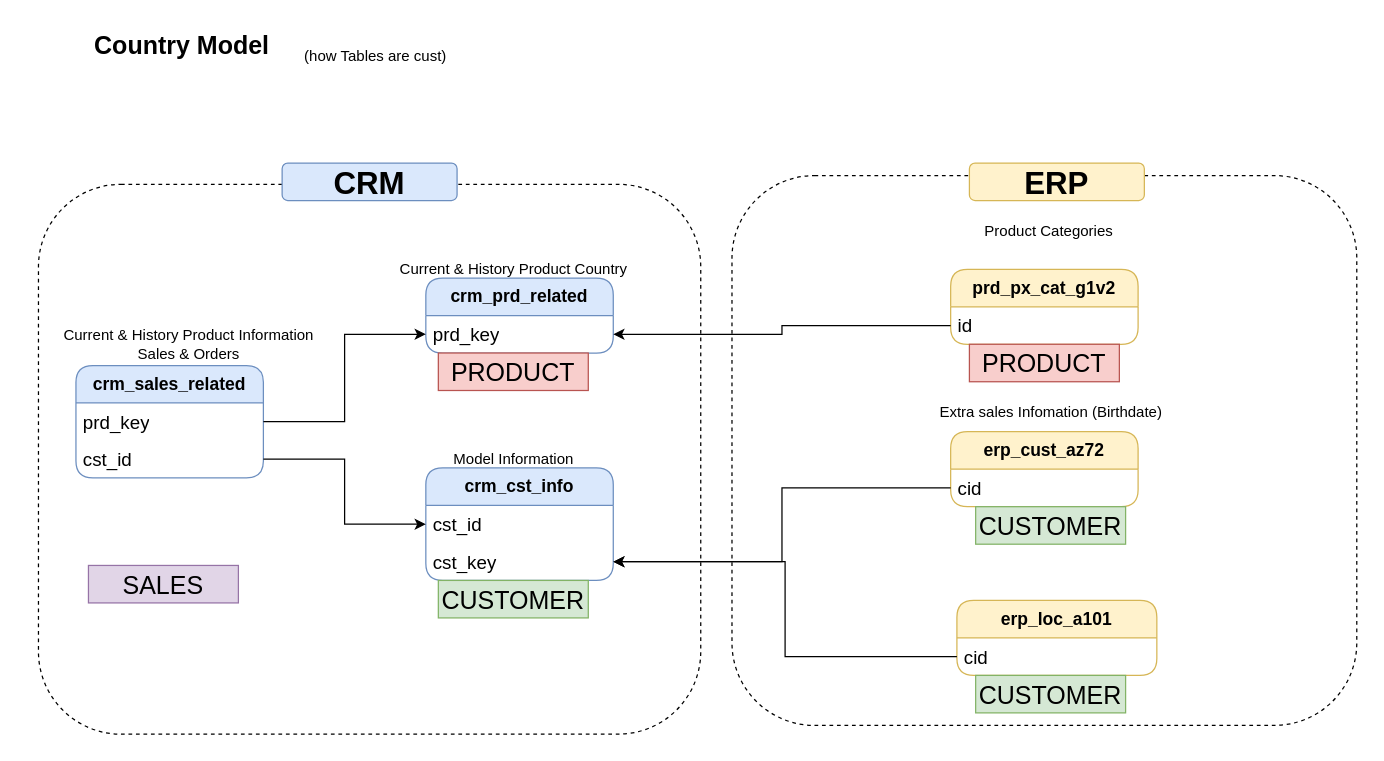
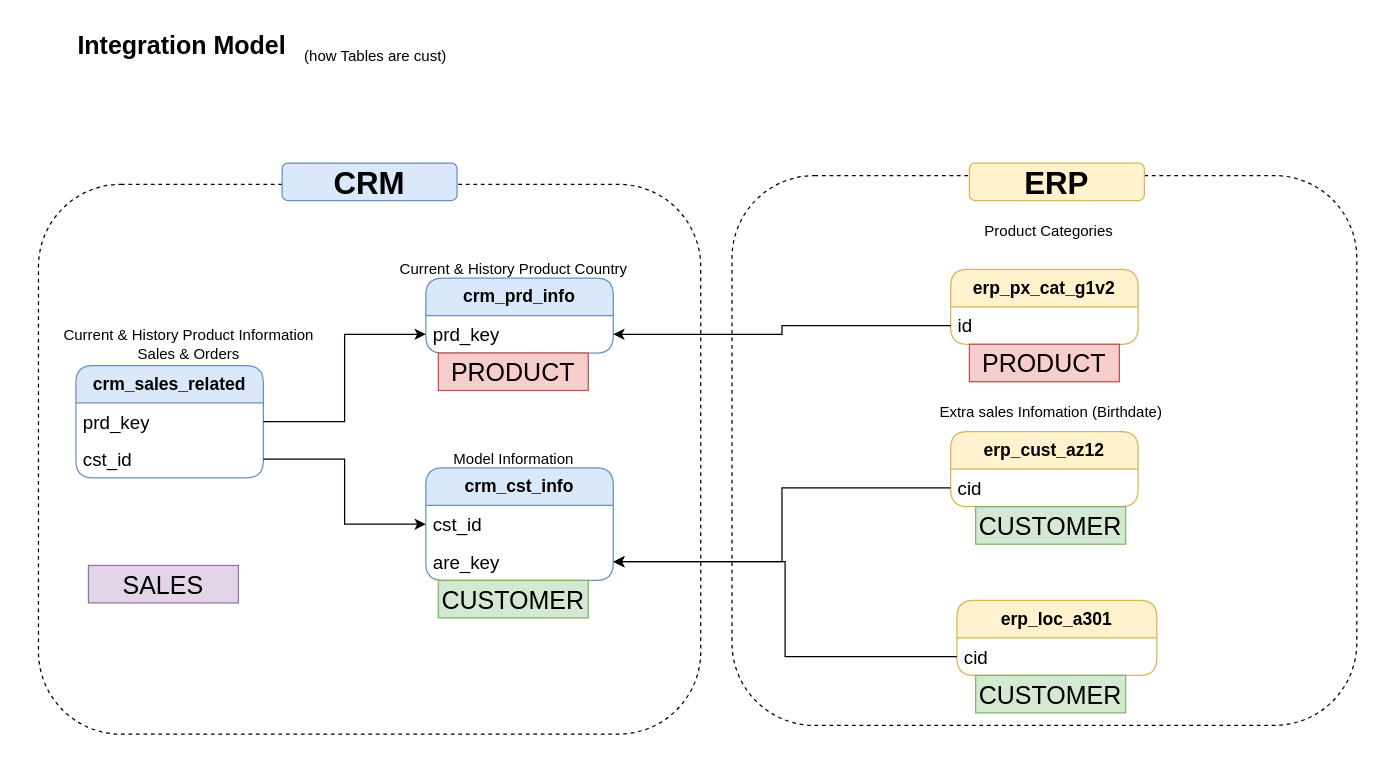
(182, 44) -> (182, 44)
(1044, 288) -> (1044, 288)
(519, 297) -> (519, 297)
(1044, 451) -> (1044, 451)
(470, 562) -> (470, 562)
(1057, 619) -> (1057, 619)
